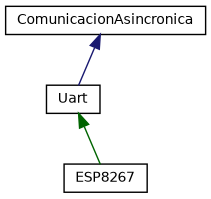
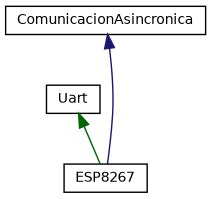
(87, 67) -> (113, 107)
